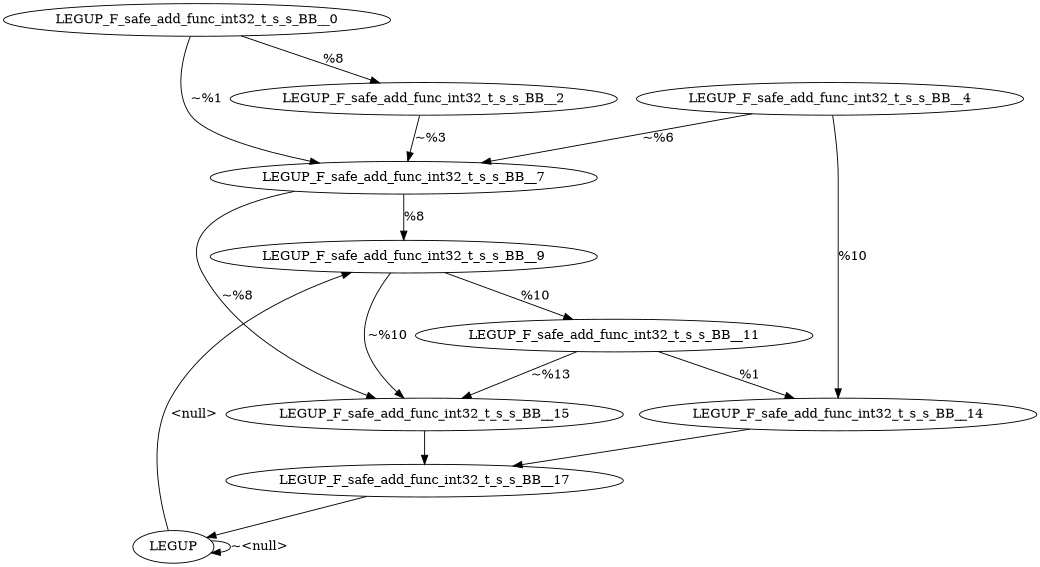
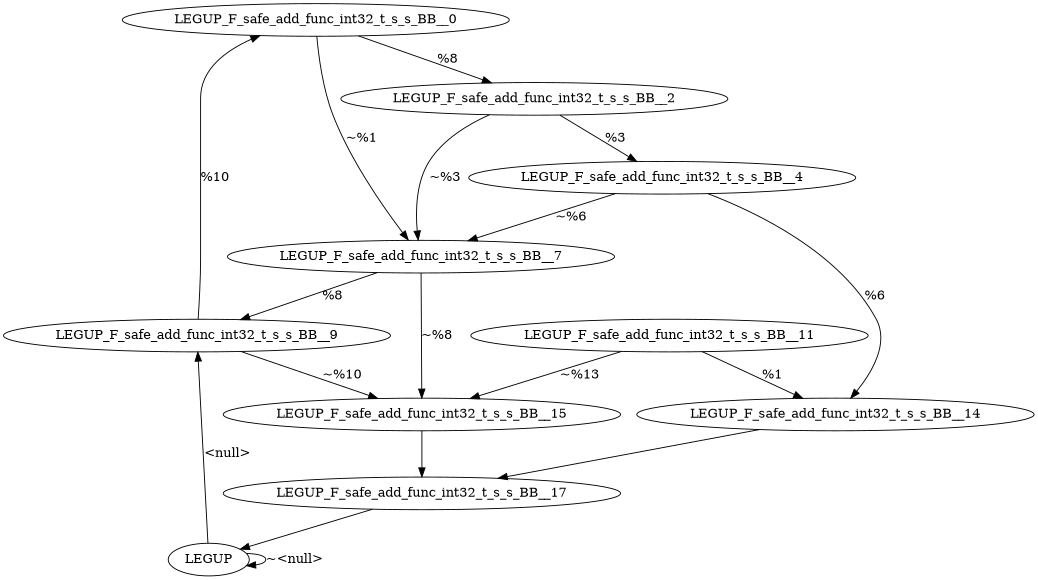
none -> (594, 136)
(853, 257) -> (875, 296)
(504, 294) -> (201, 167)
